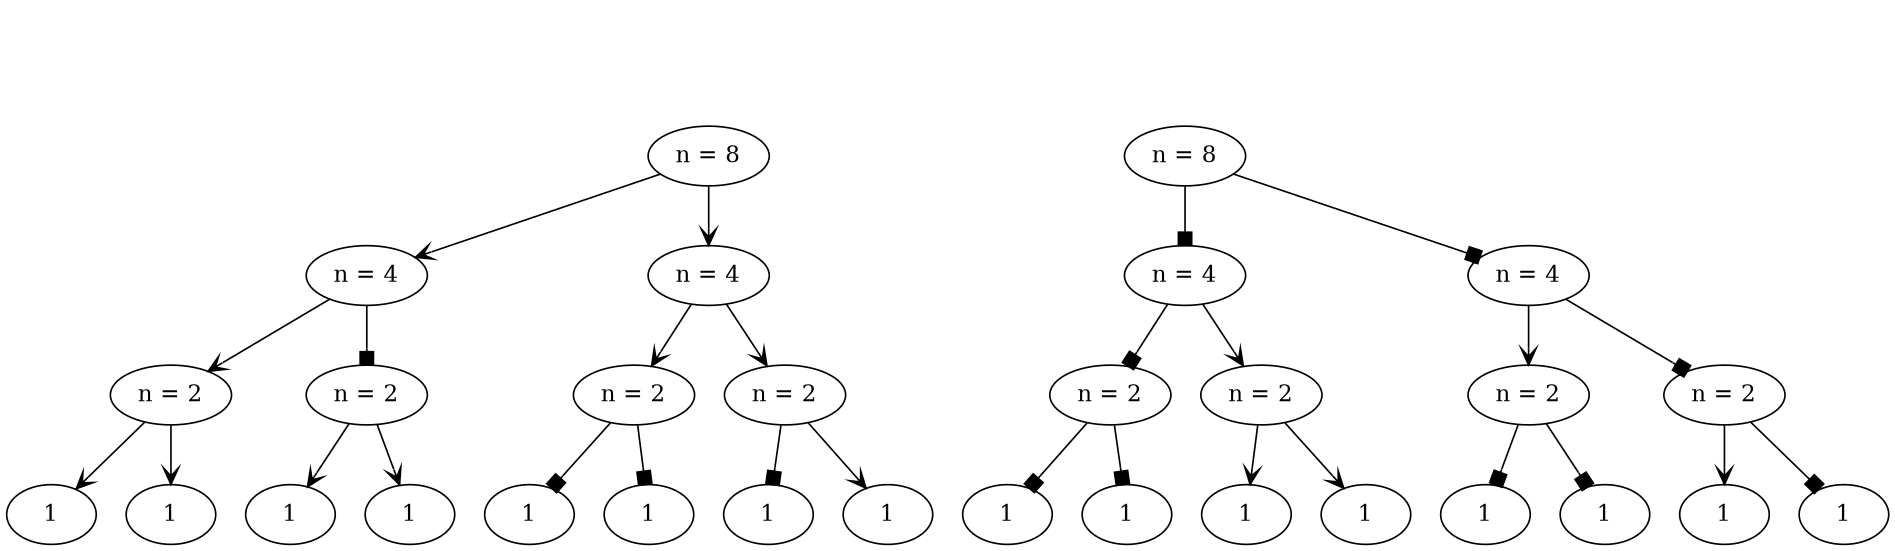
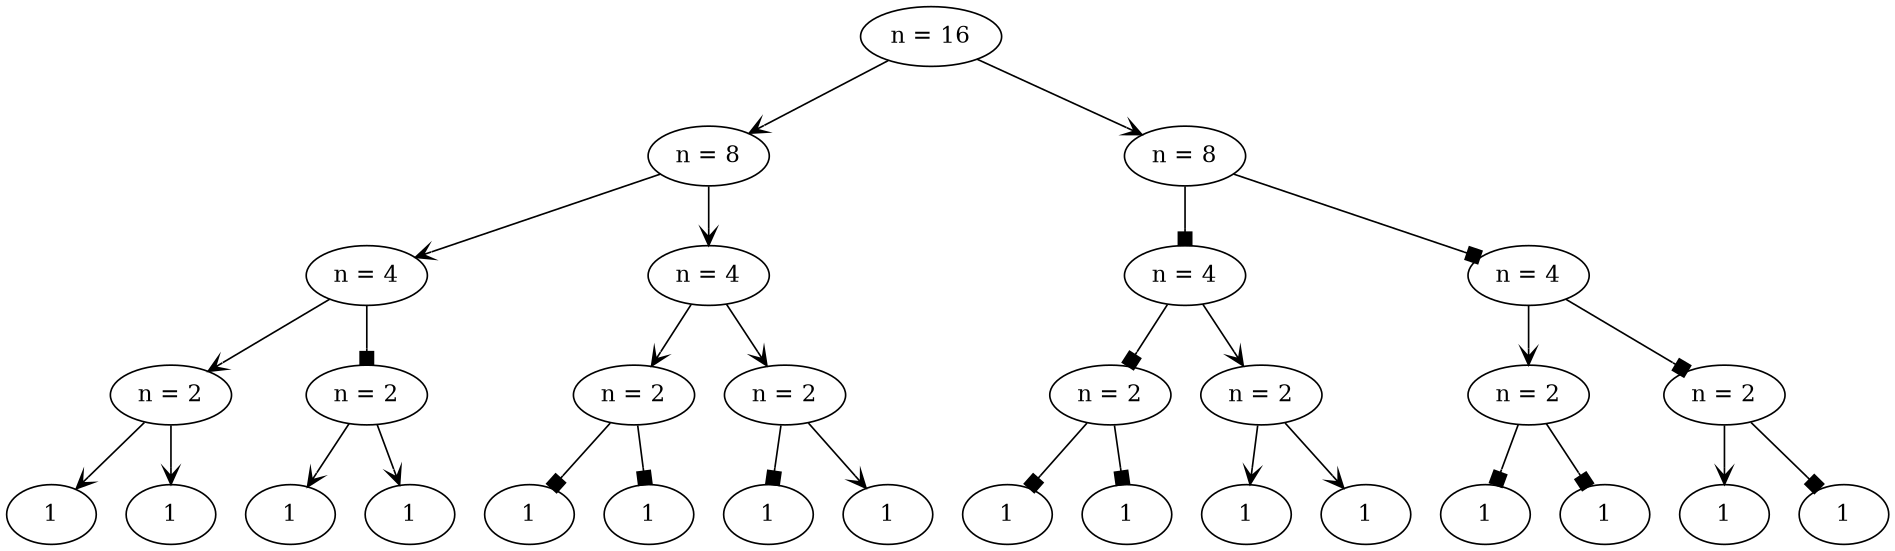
none -> (931, 37)
